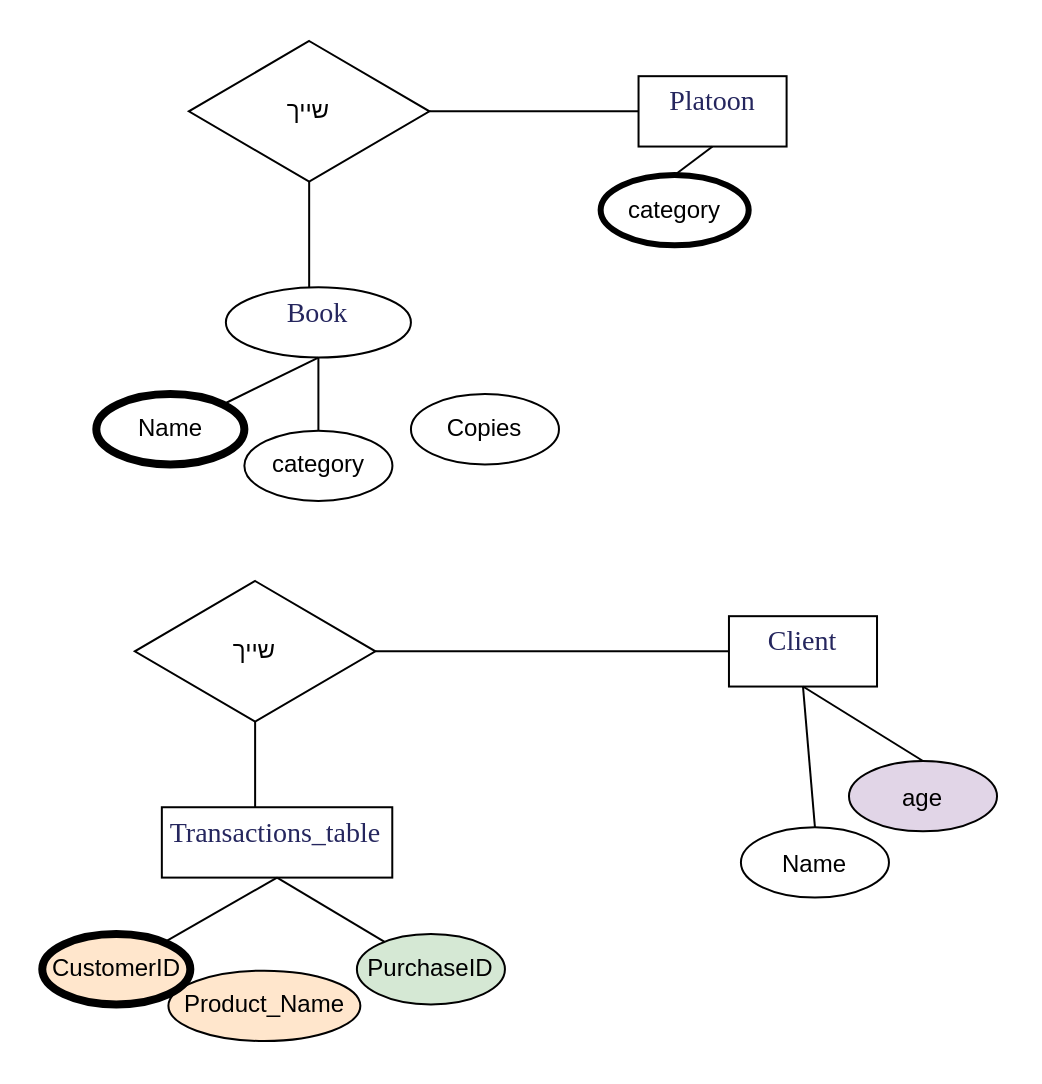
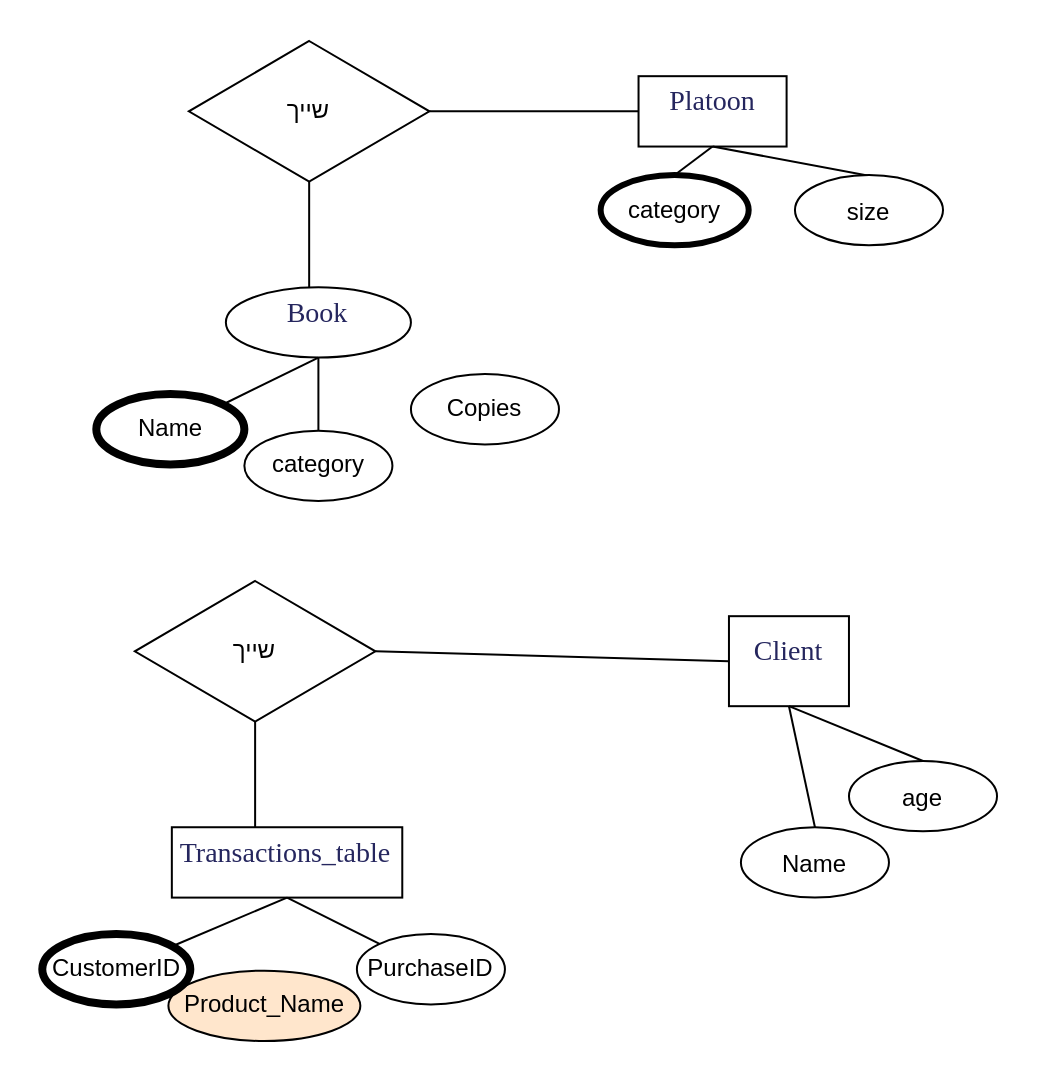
none -> (802, 163)
none -> (869, 210)
(485, 429) -> (485, 409)
(803, 651) -> (789, 661)
(923, 796) -> (923, 796)
(277, 842) -> (287, 862)
(116, 969) -> (116, 969)
(431, 969) -> (431, 969)
